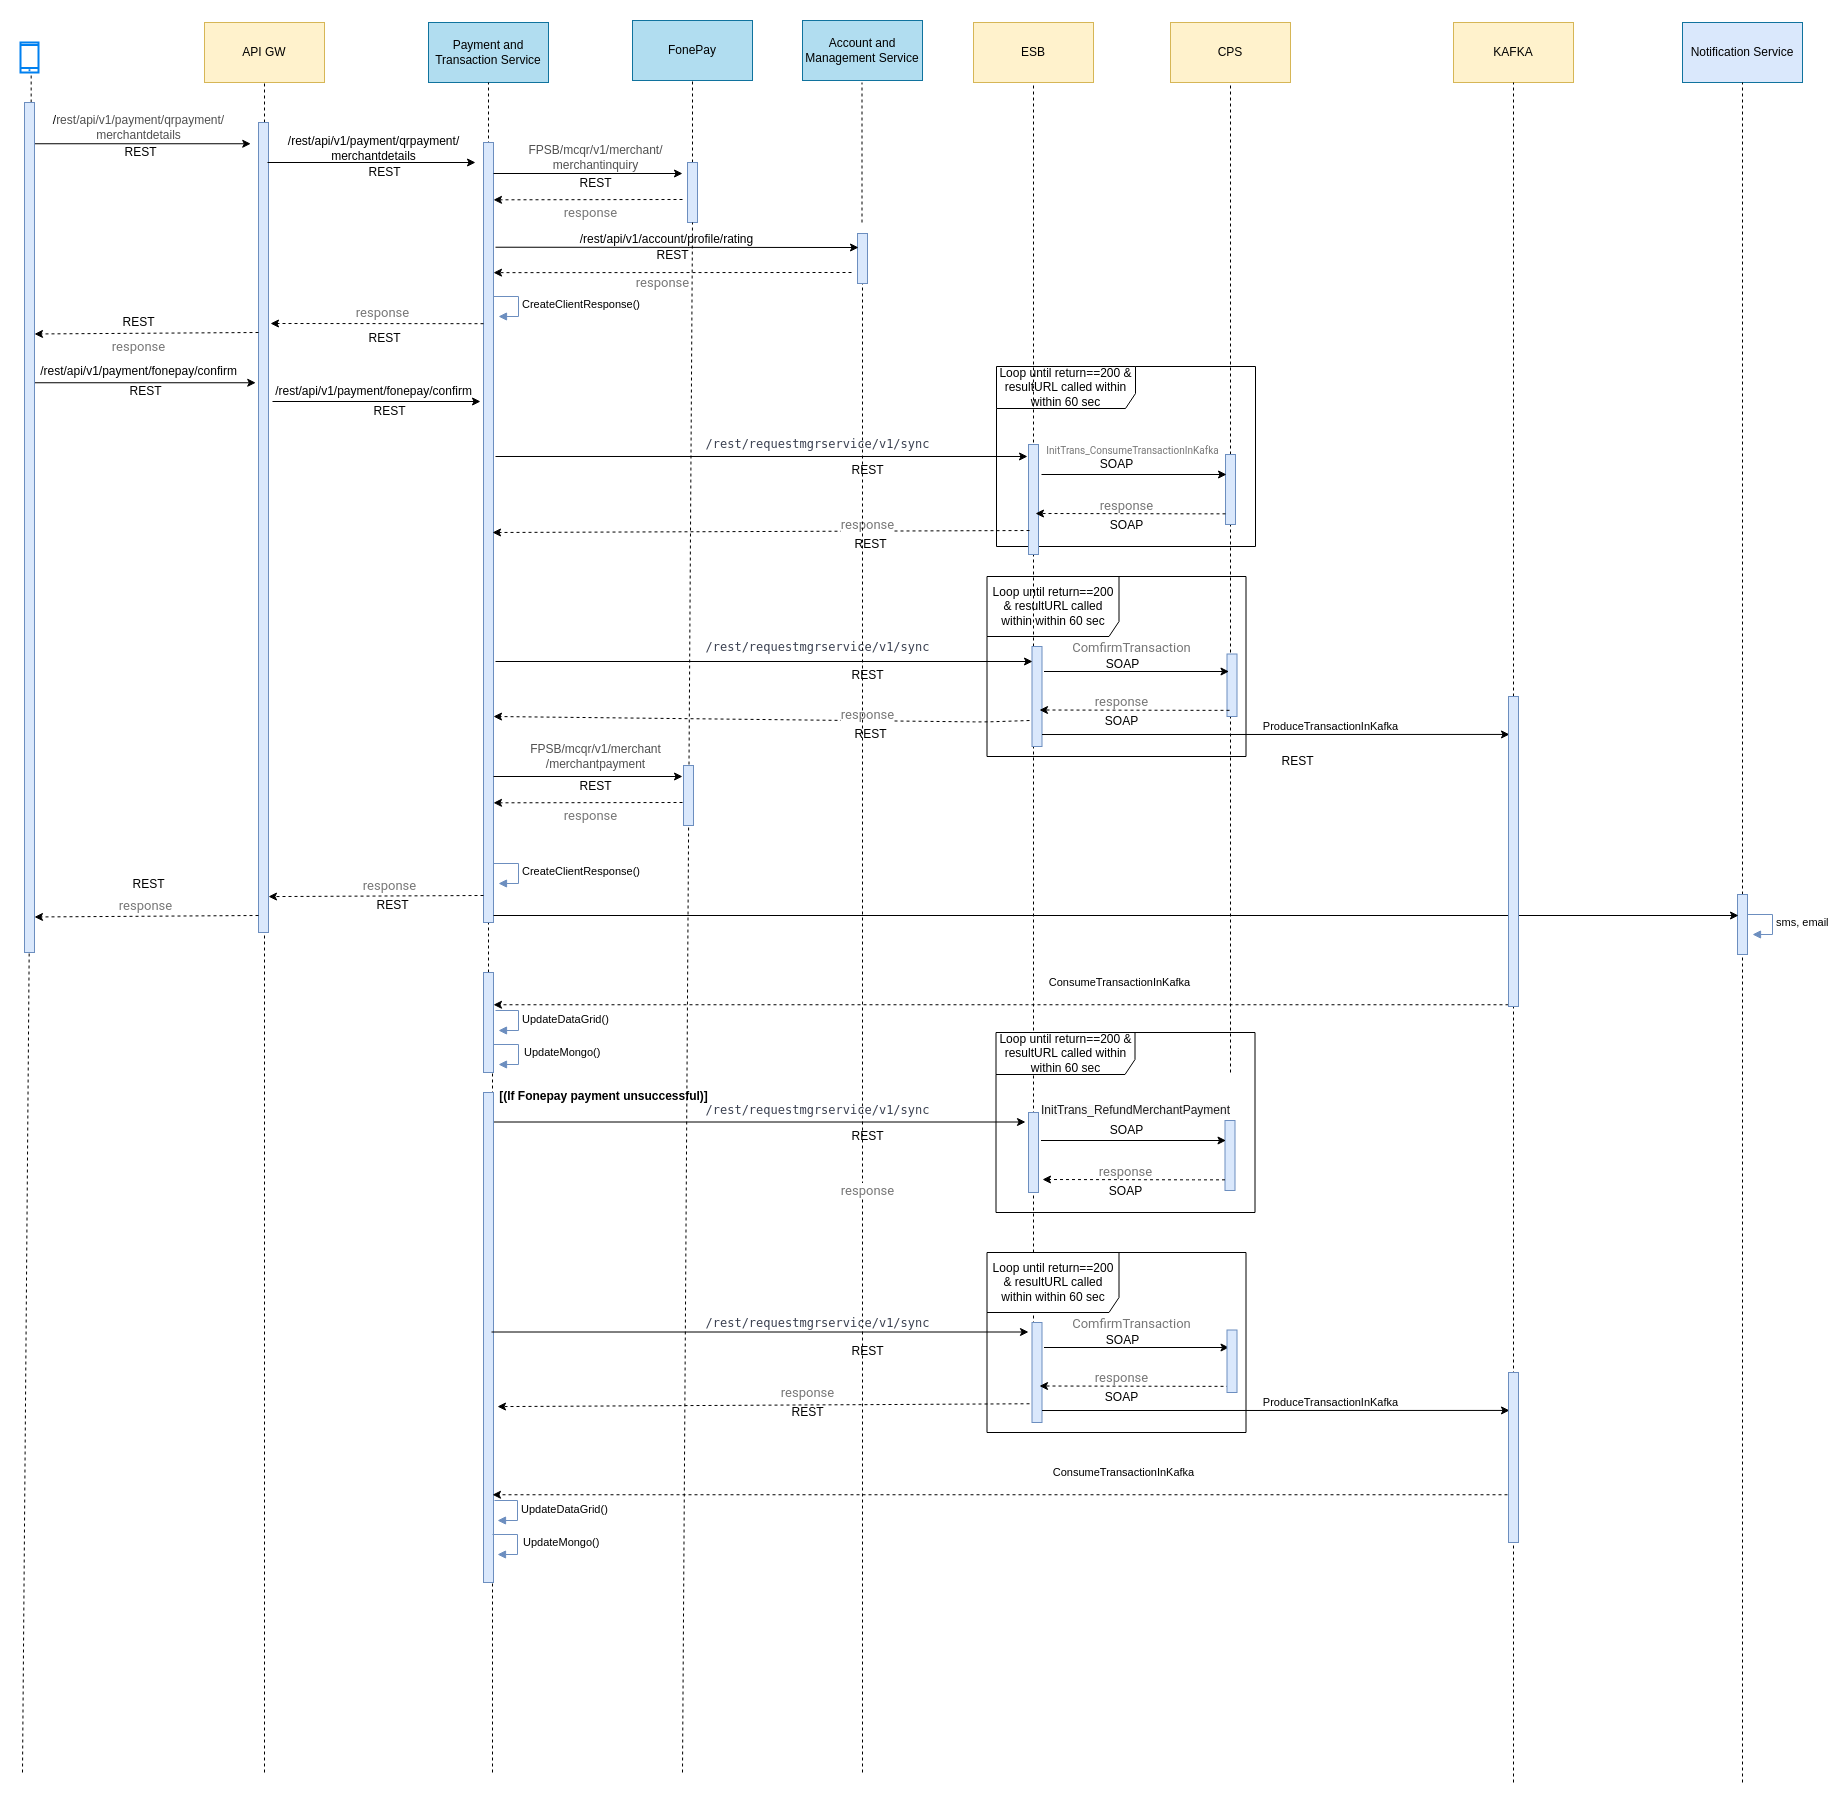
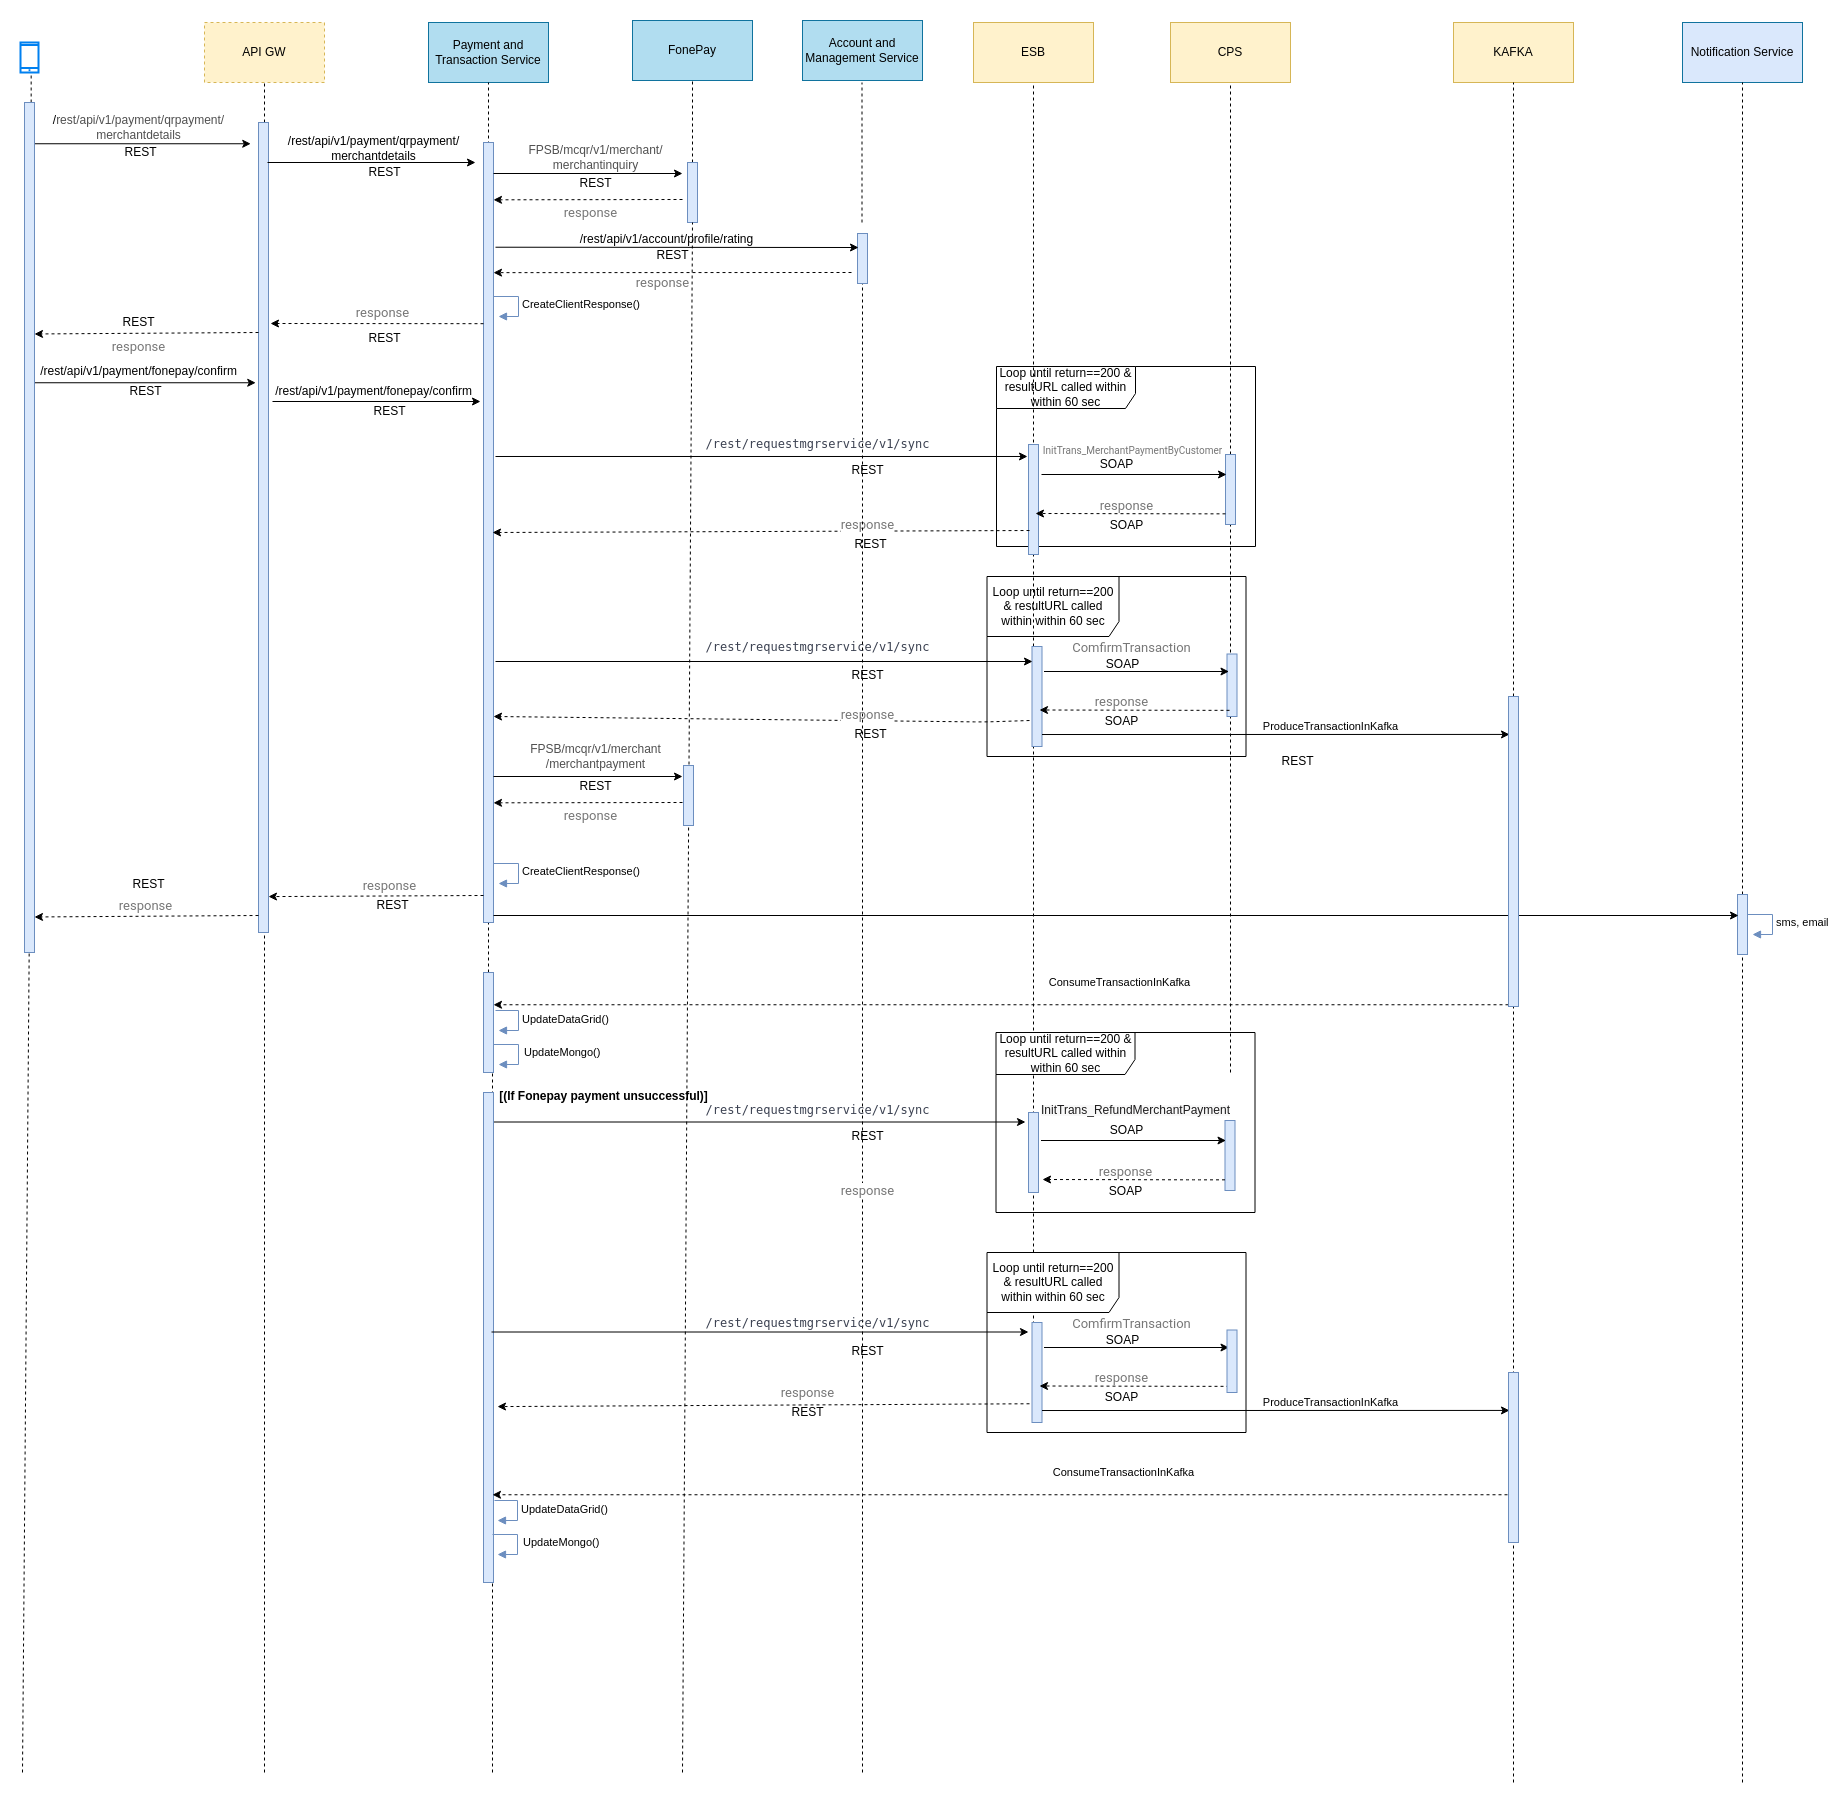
(265, 53) -> (265, 53)
(1133, 451) -> (1133, 451)
